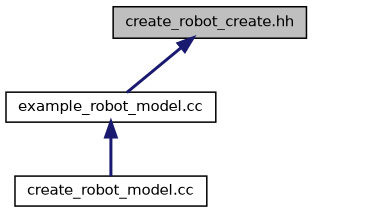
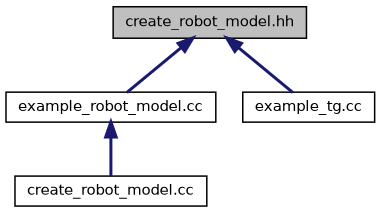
(210, 22) -> (210, 22)
none -> (309, 107)
